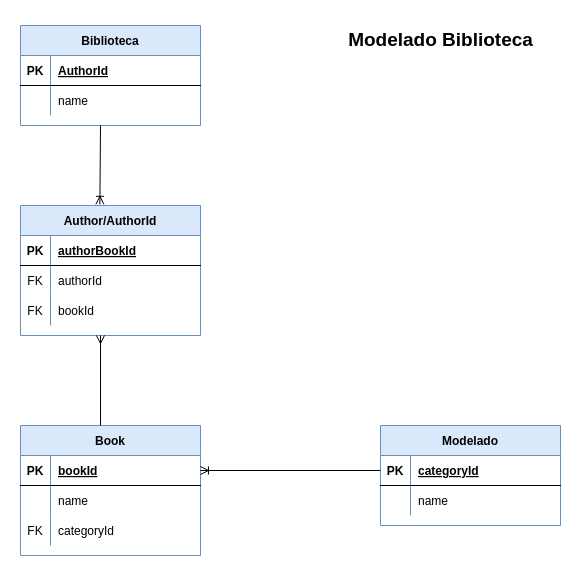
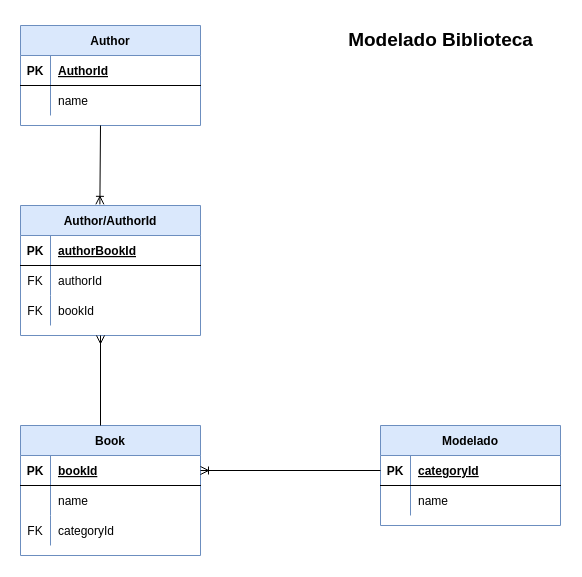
(110, 41) -> (110, 41)
